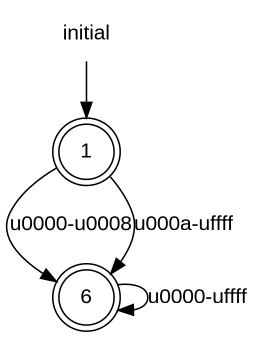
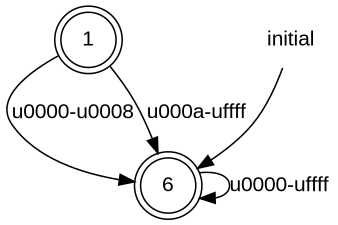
(86, 82) -> (255, 121)
